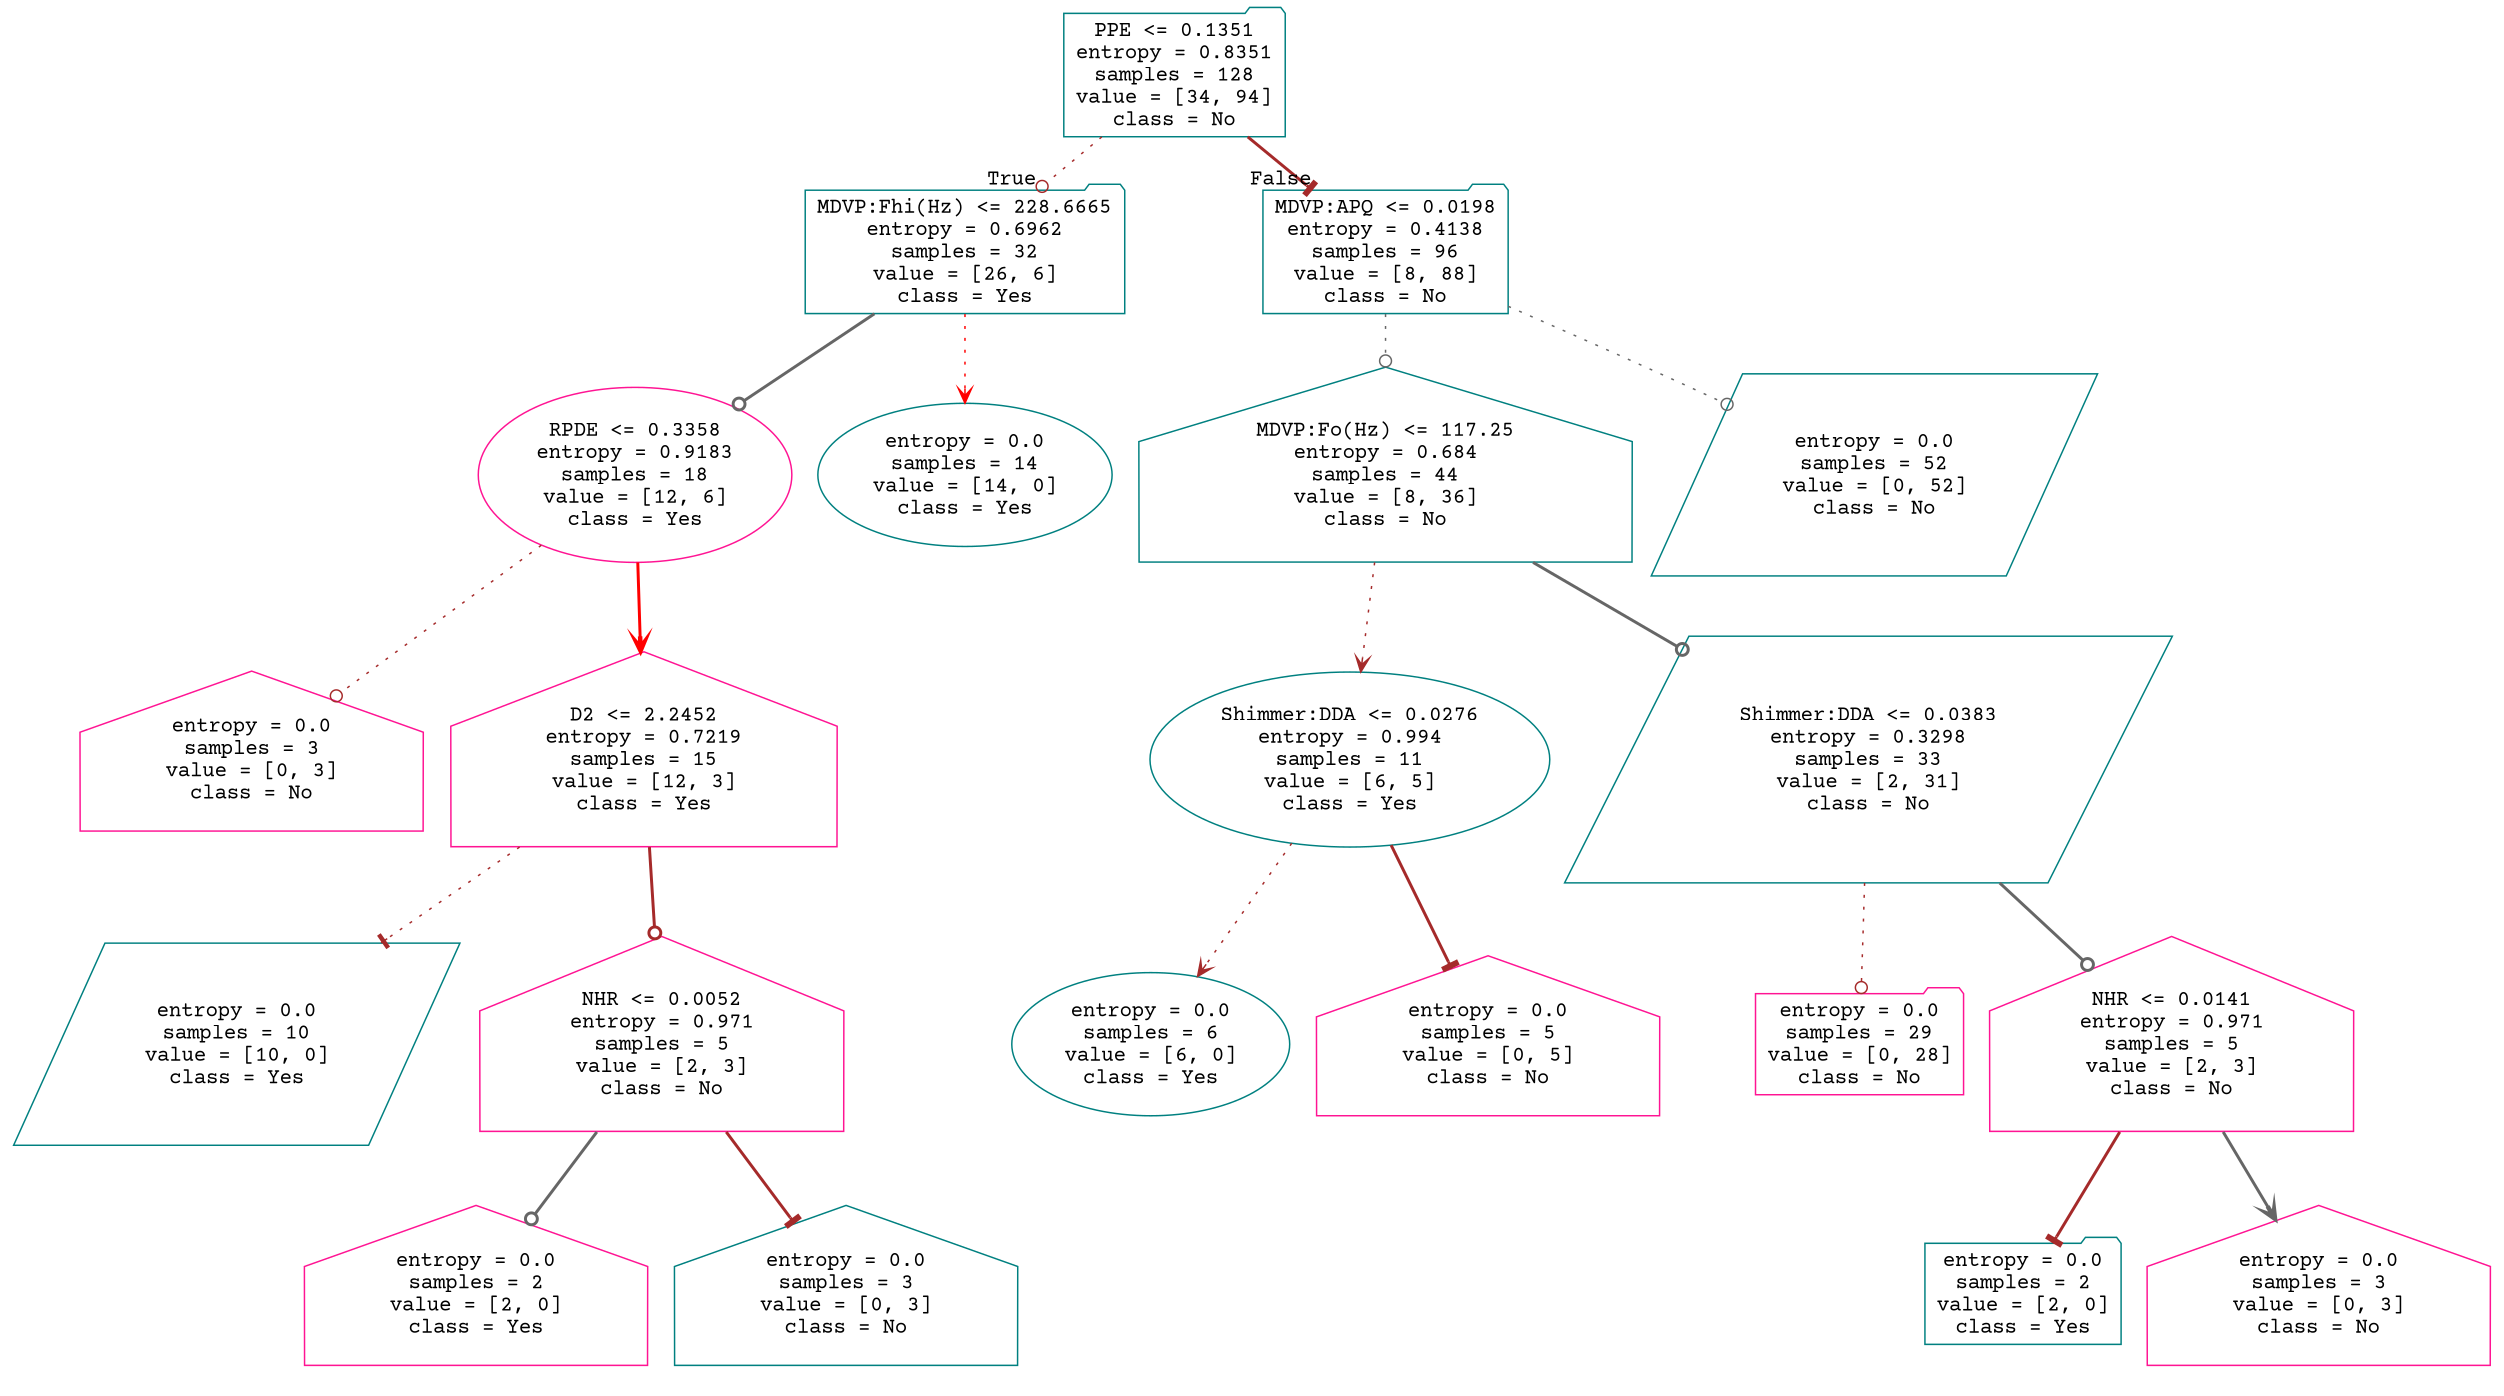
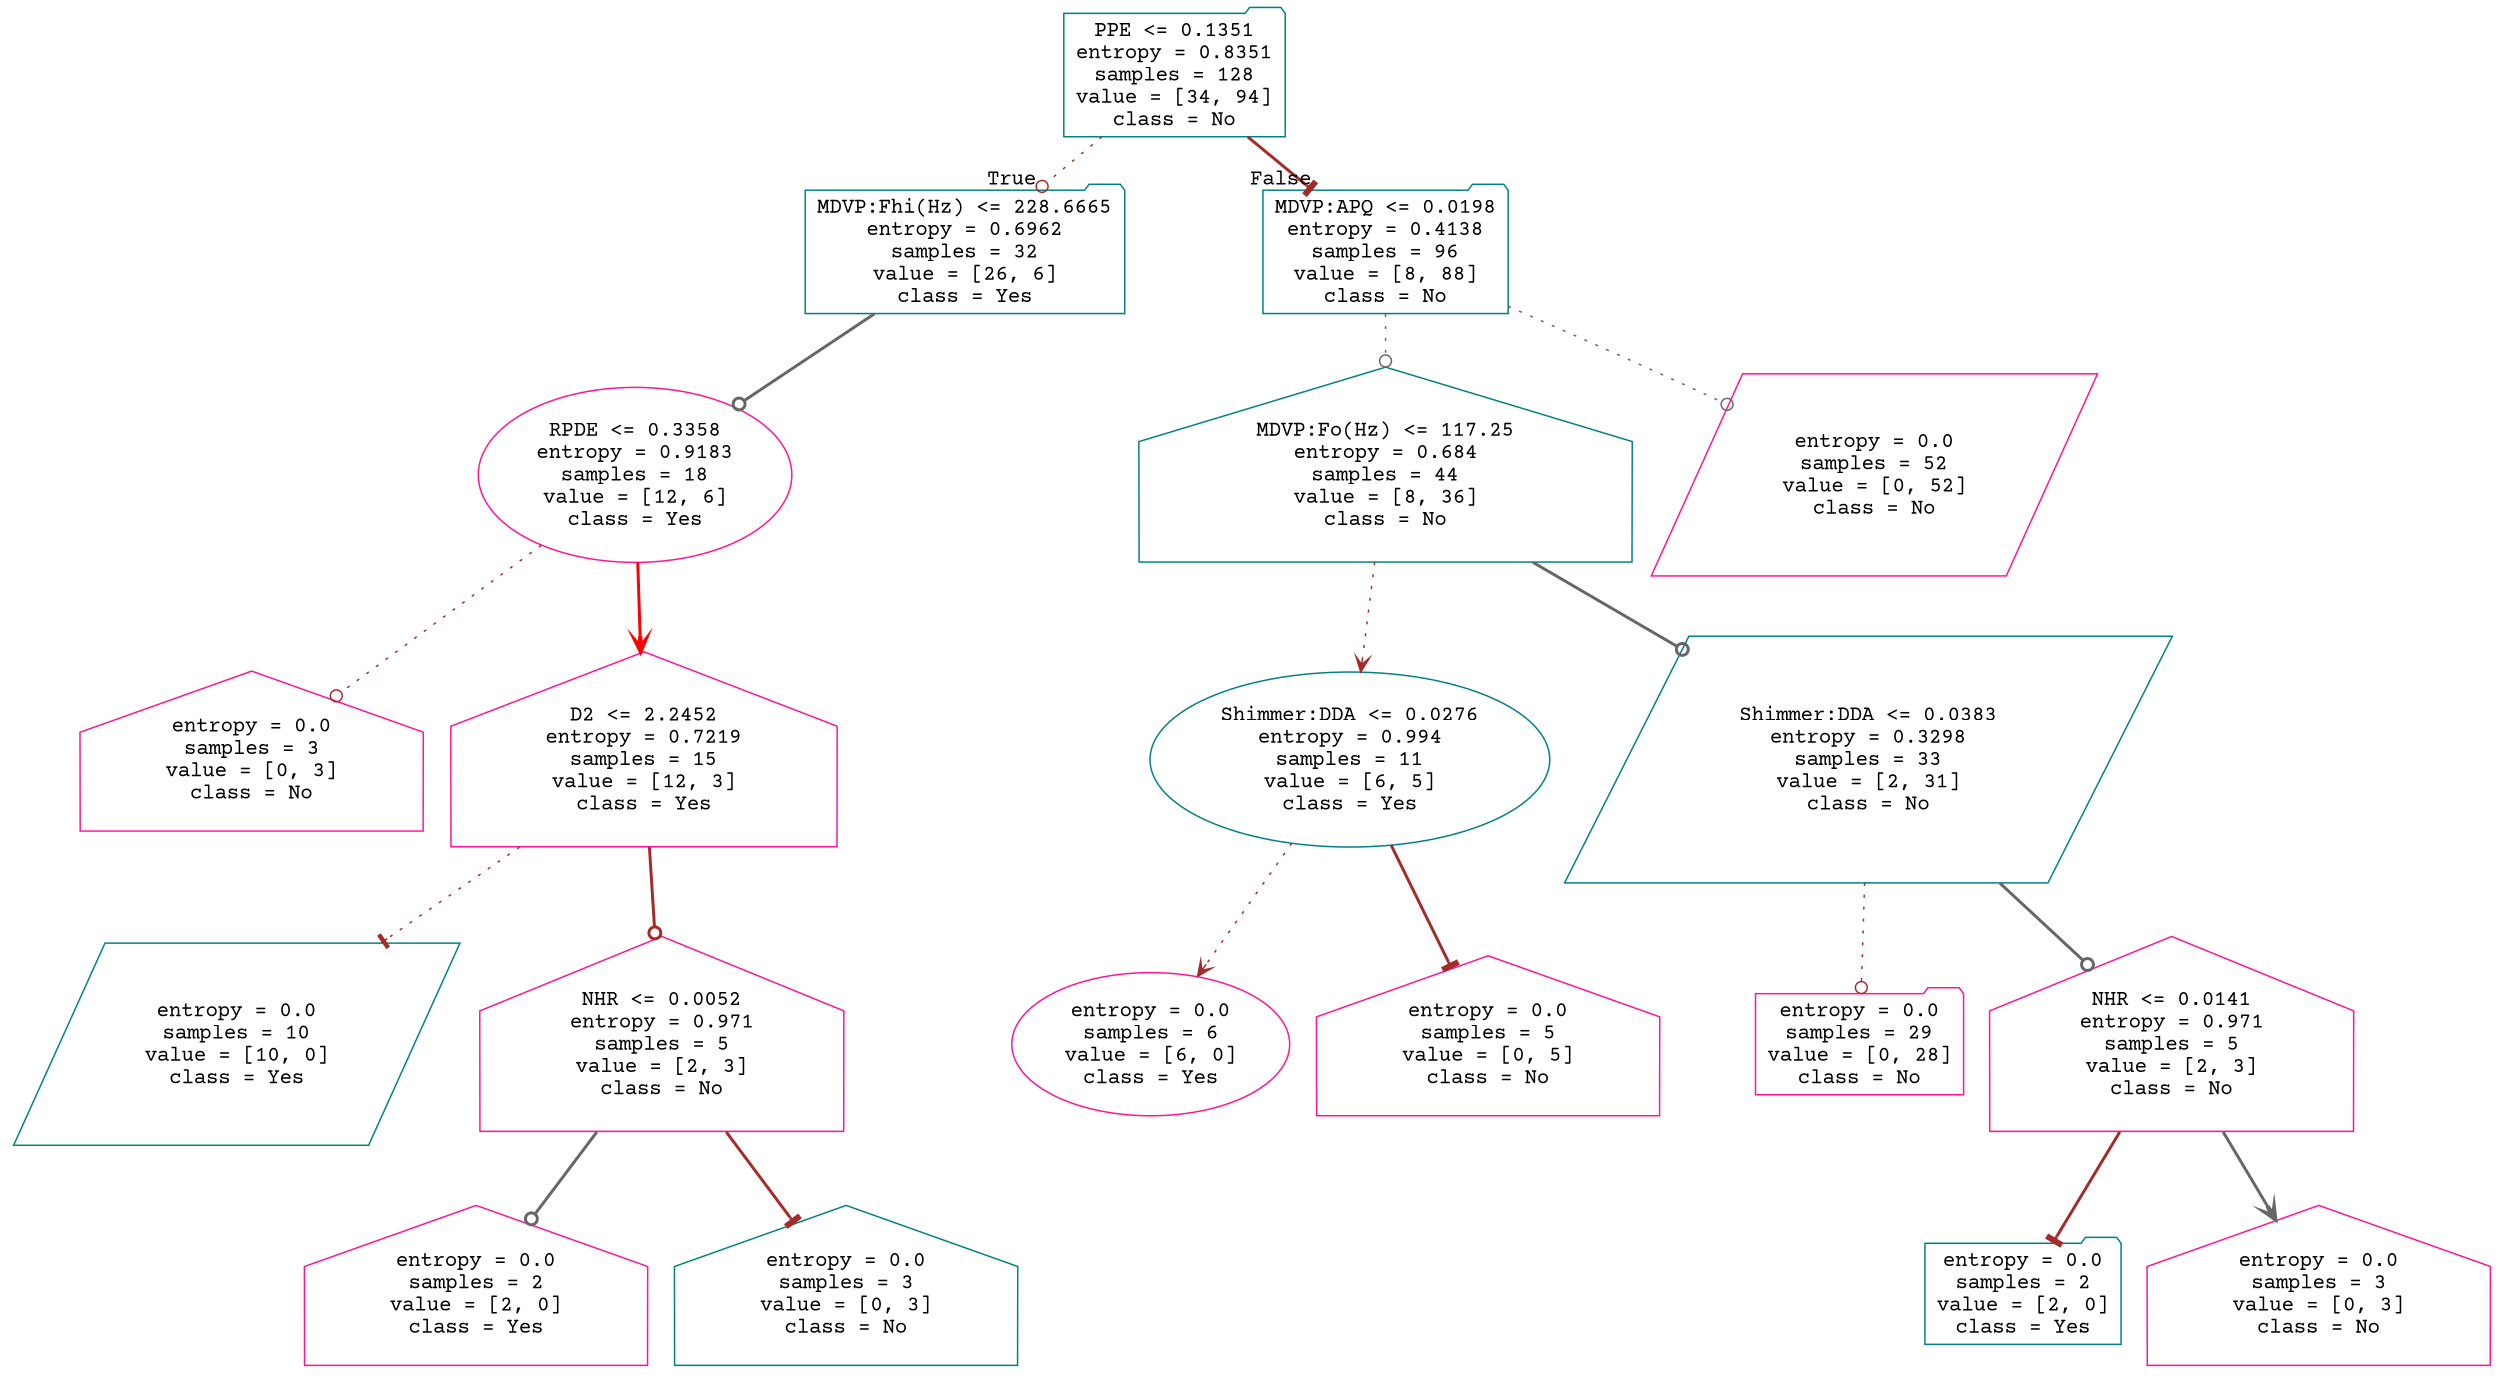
(965, 475) -> none
(1874, 475) -> (1874, 475)
(1151, 1044) -> (1151, 1044)
